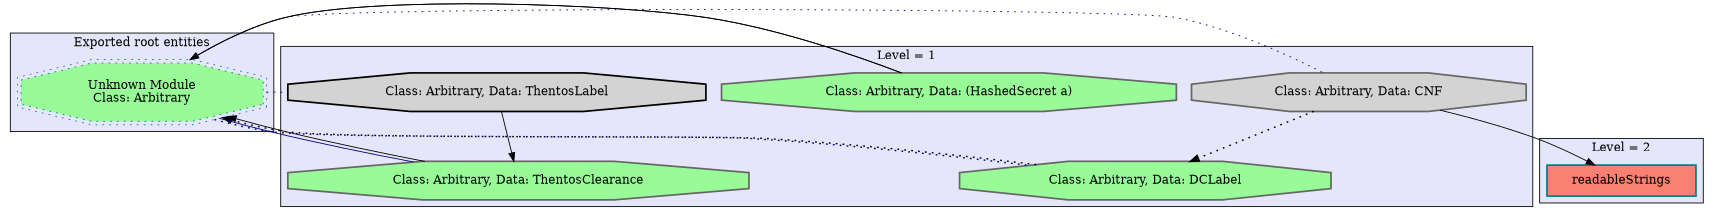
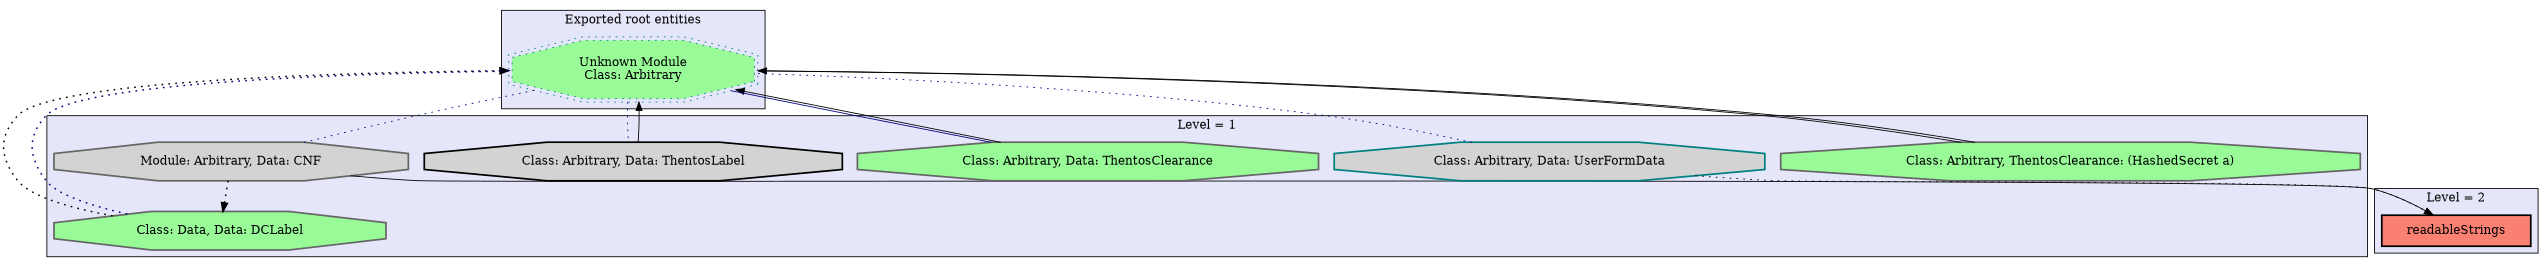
(949, 92) -> (2070, 161)
(1359, 92) -> (231, 161)
(506, 131) -> (639, 127)
none -> (1549, 161)
(1145, 181) -> (220, 231)
(1621, 181) -> (2456, 231)
